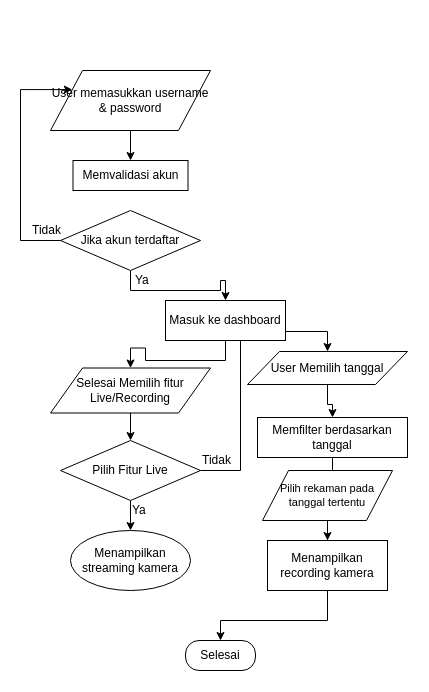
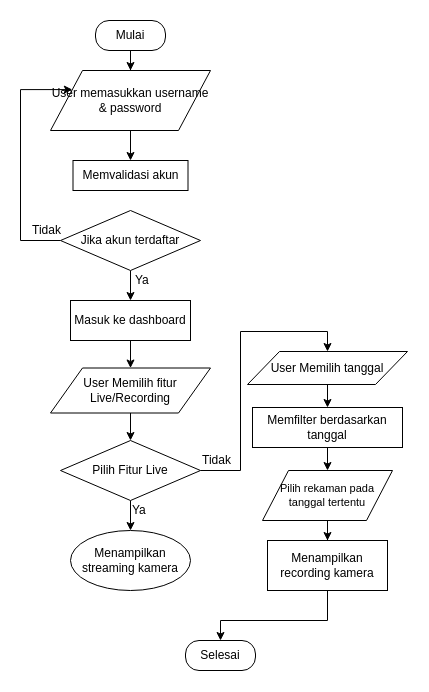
none -> (131, 36)
none -> (131, 65)
(226, 321) -> (131, 321)
(131, 391) -> (131, 391)
(333, 438) -> (328, 428)
